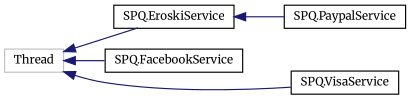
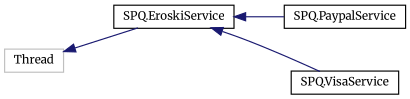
(174, 61) -> none
(182, 89) -> (272, 50)
